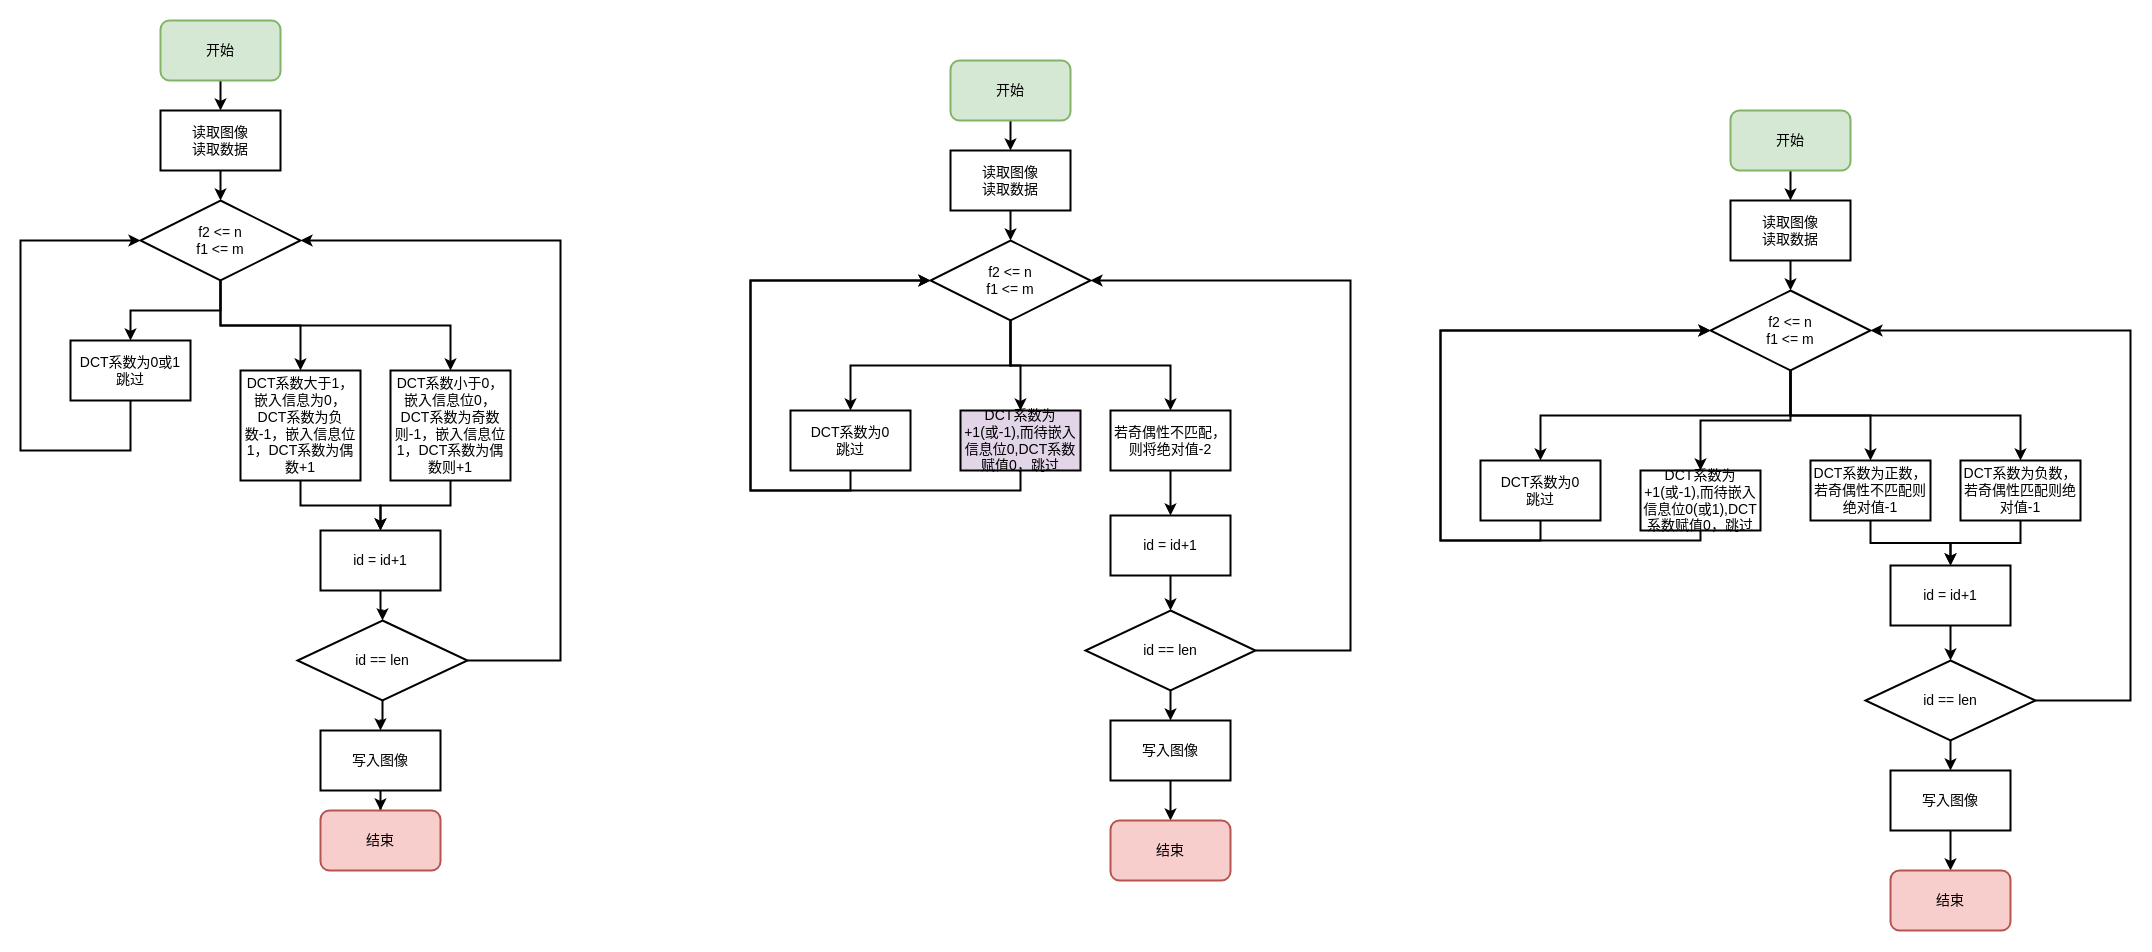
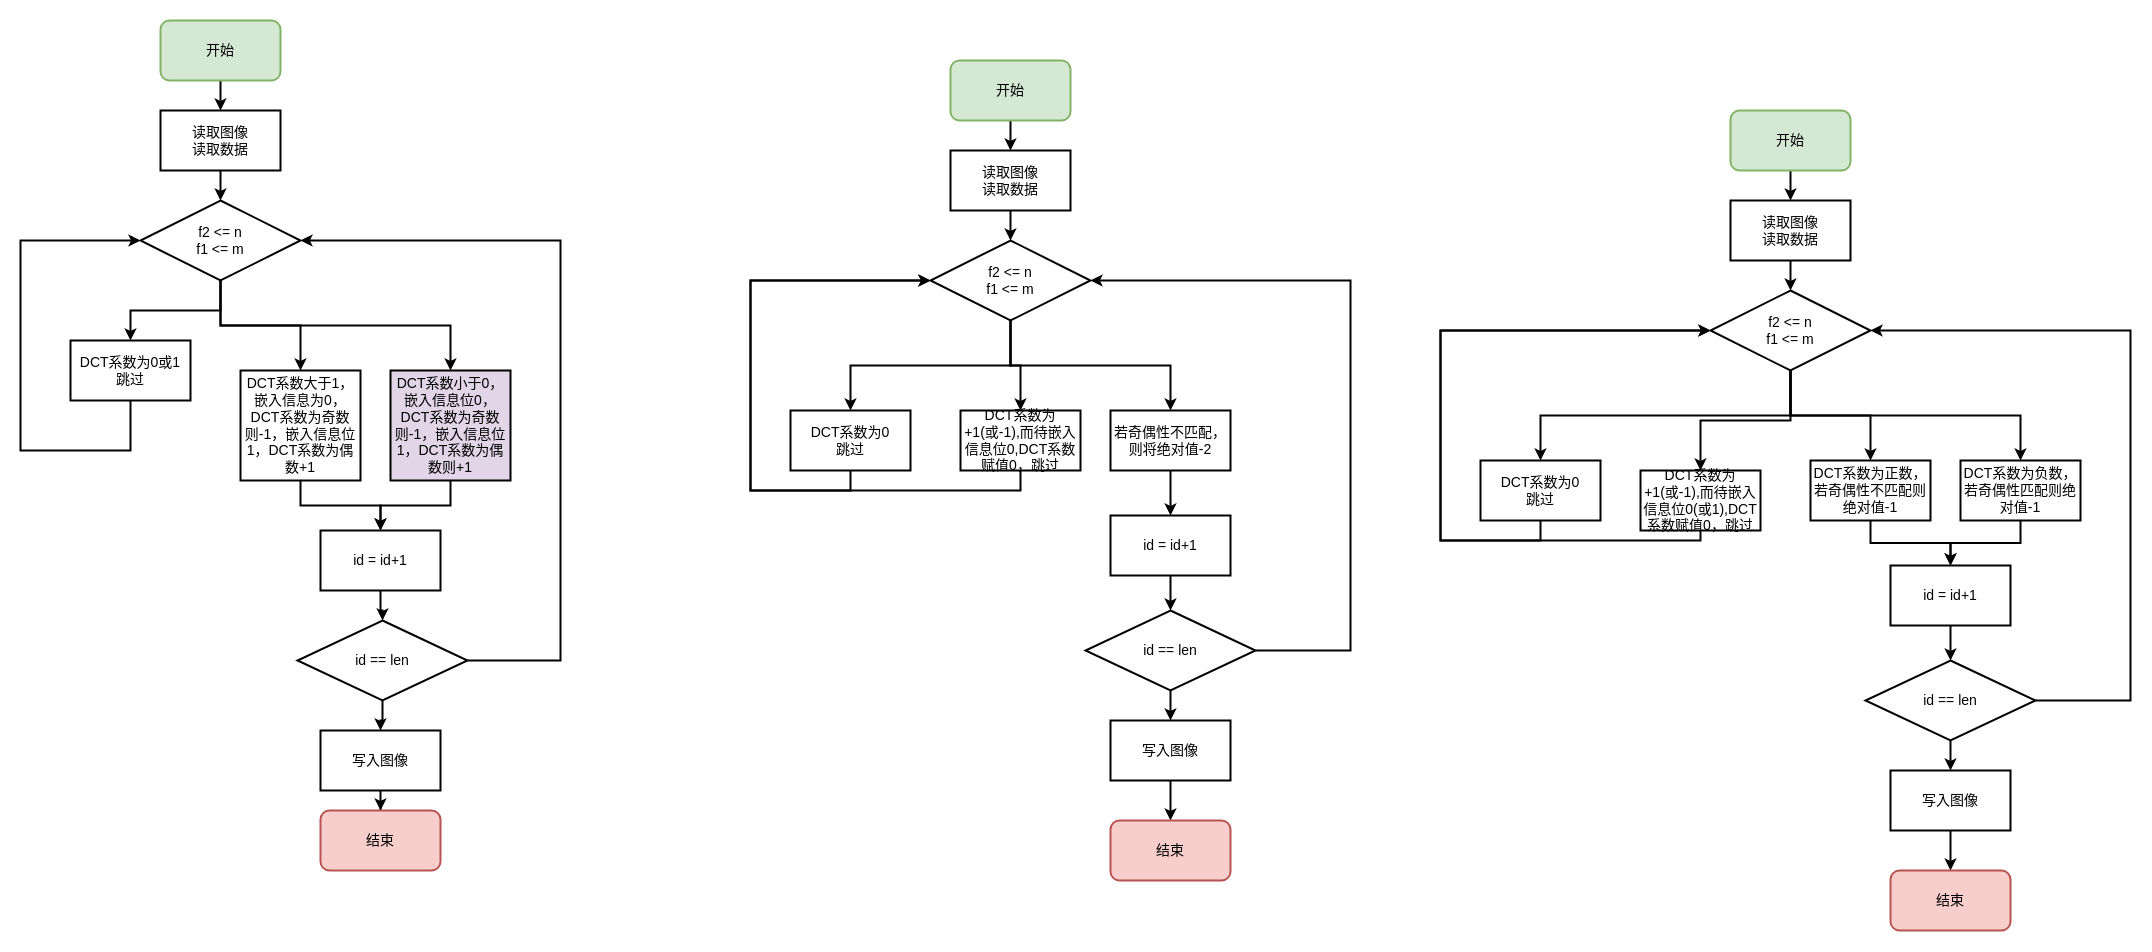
(301, 426) -> (301, 426)
(451, 426) -> (451, 426)
(1021, 441) -> (1021, 441)
